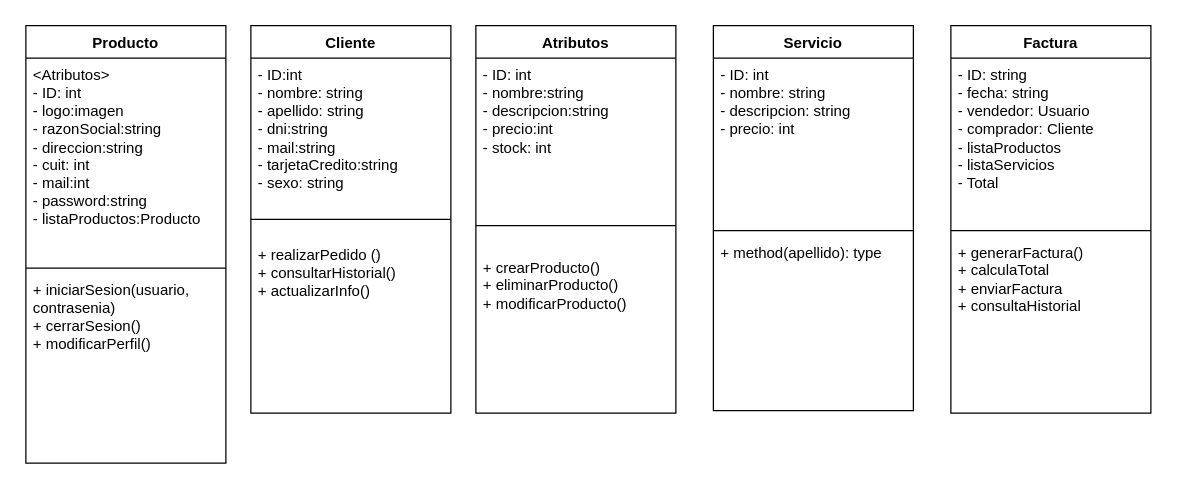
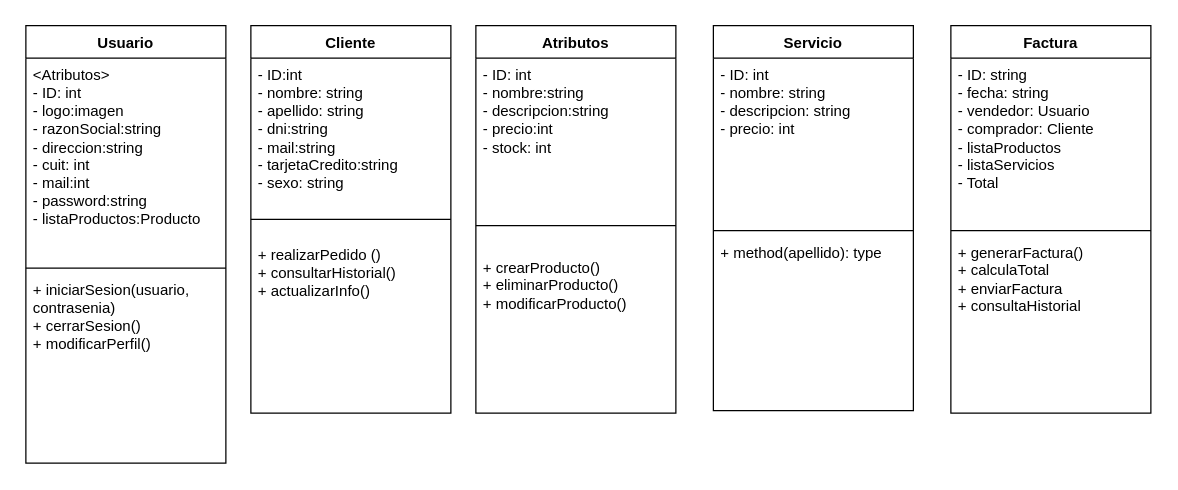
(126, 43) -> (126, 43)
